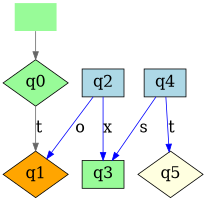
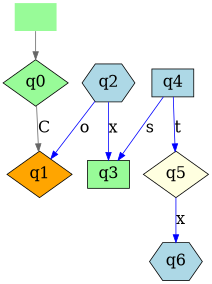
(103, 83) -> (108, 83)
(39, 129) -> (44, 129)
none -> (176, 262)
